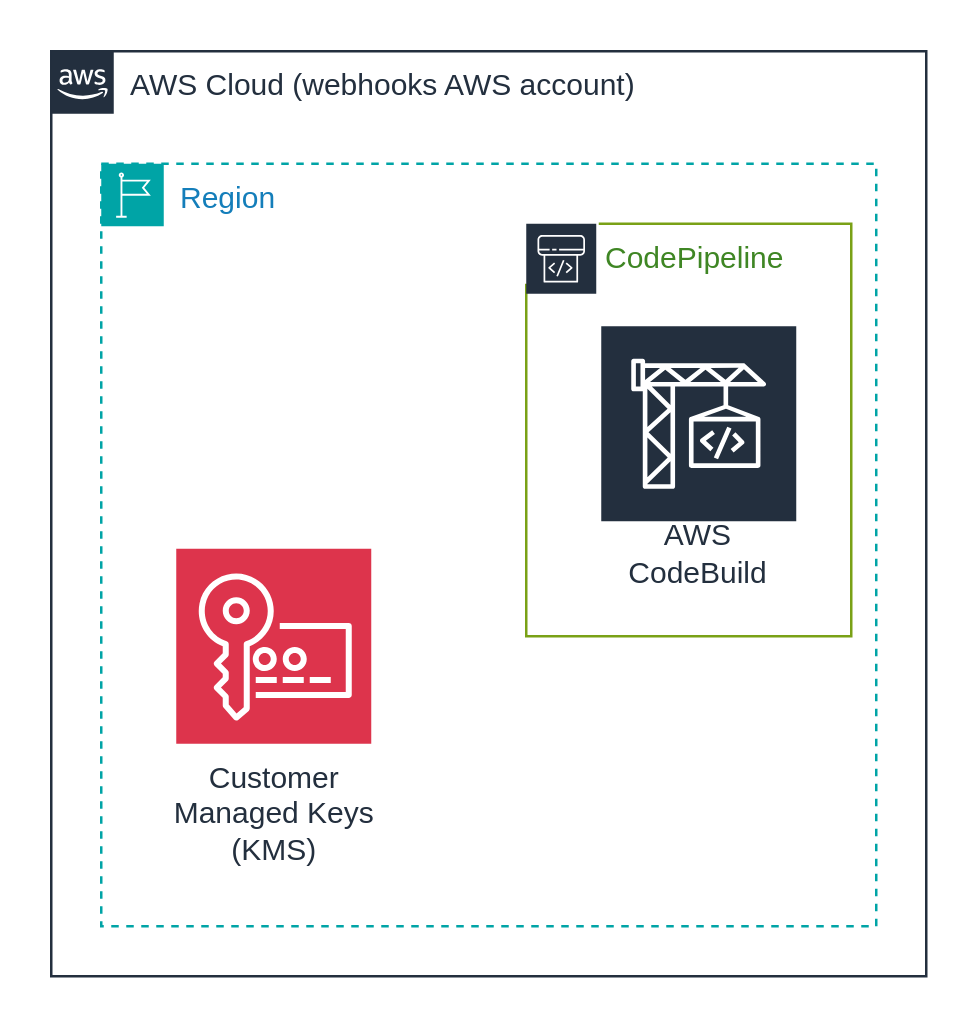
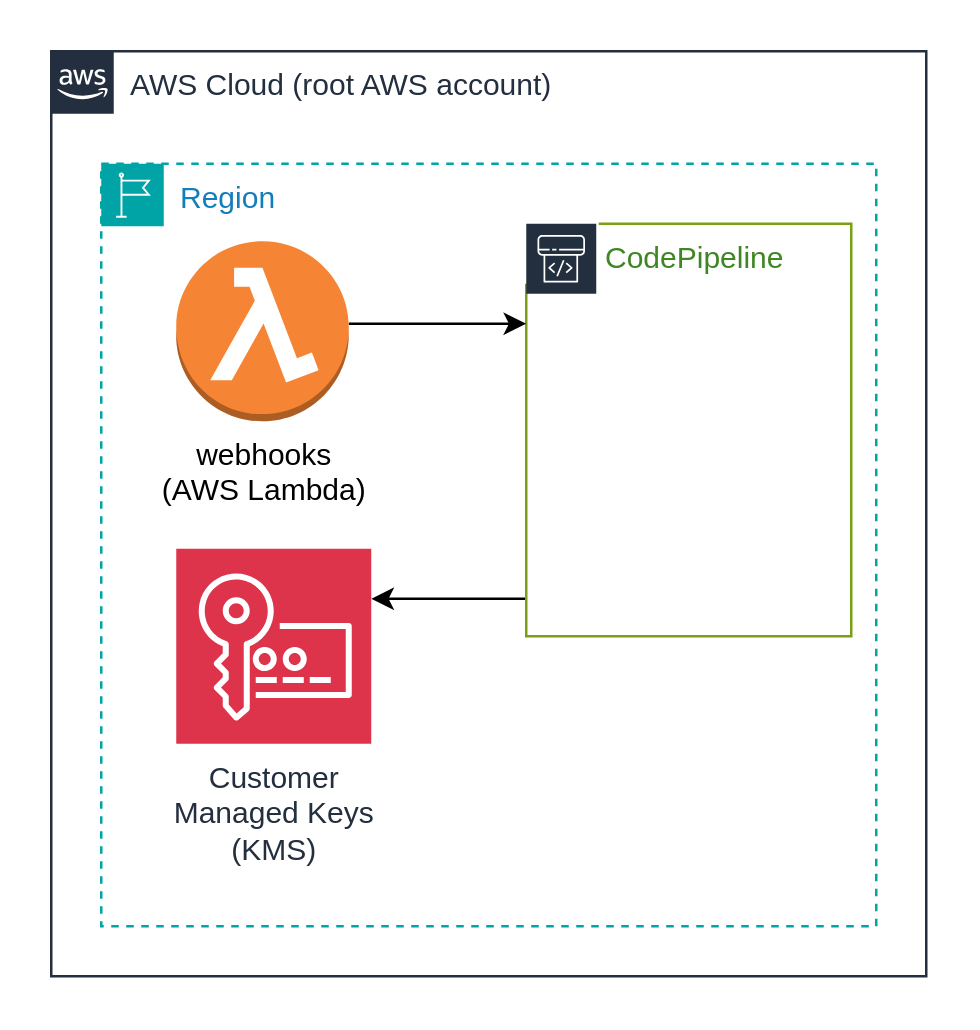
(381, 87) -> (347, 87)
none -> (429, 324)
none -> (263, 331)
(699, 461) -> none
none -> (457, 599)
